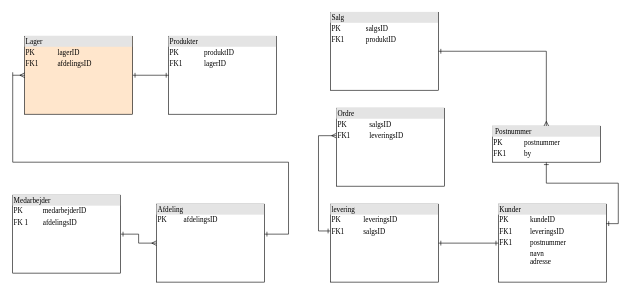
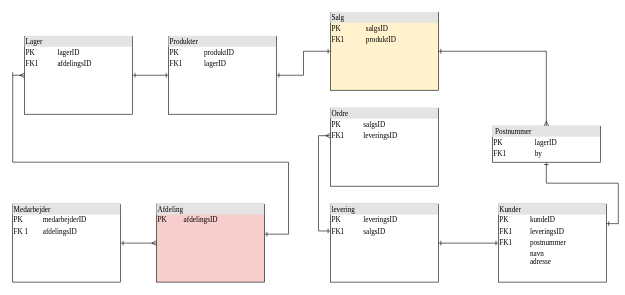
(384, 51) -> (384, 51)
none -> (303, 63)
(78, 75) -> (78, 75)
(516, 139) -> (512, 139)
(390, 147) -> (384, 147)
(66, 234) -> (66, 243)
(210, 243) -> (210, 243)
